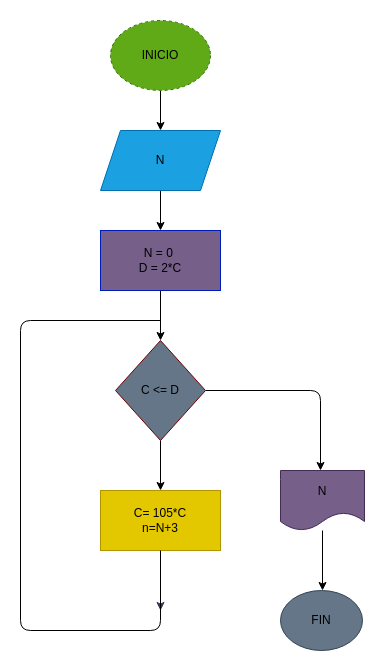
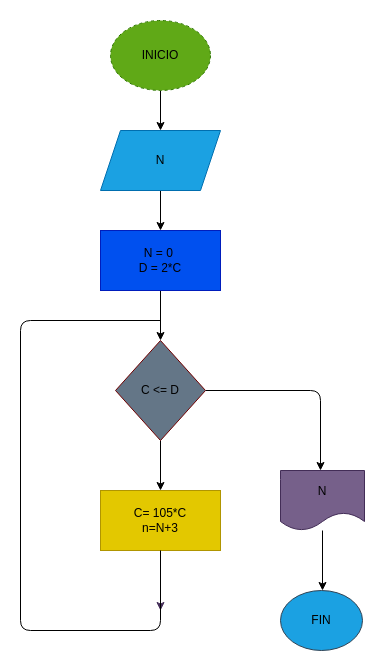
(161, 261) -> (161, 261)
(322, 621) -> (322, 621)
